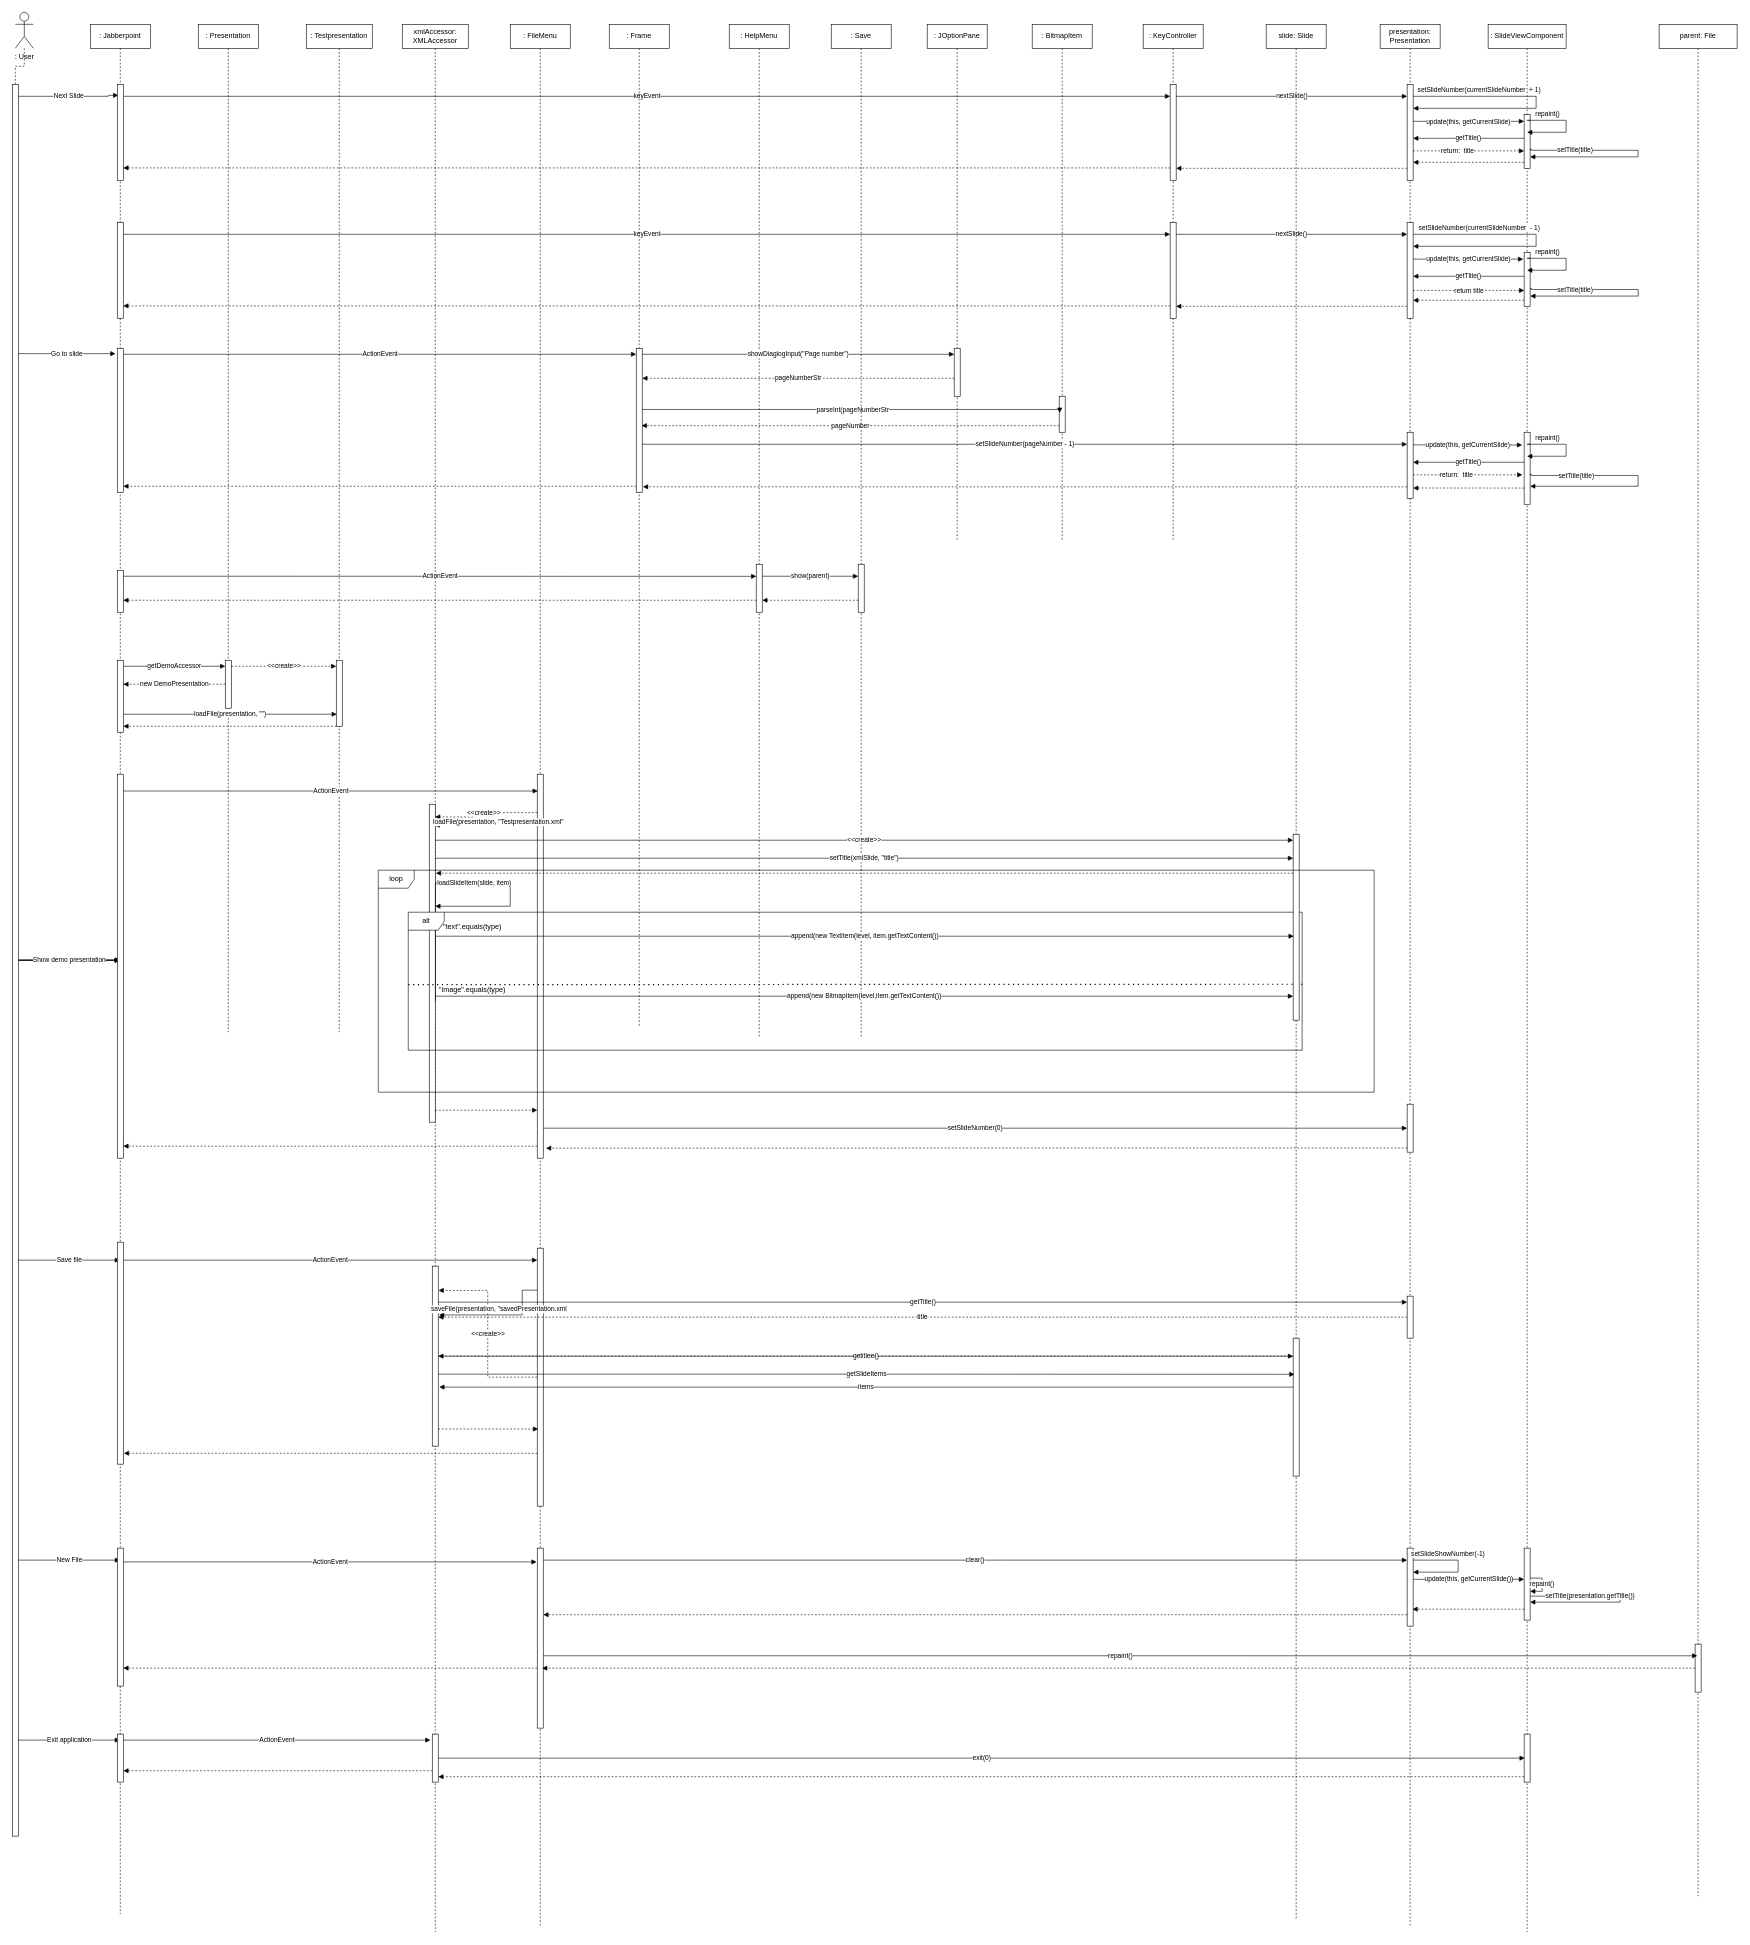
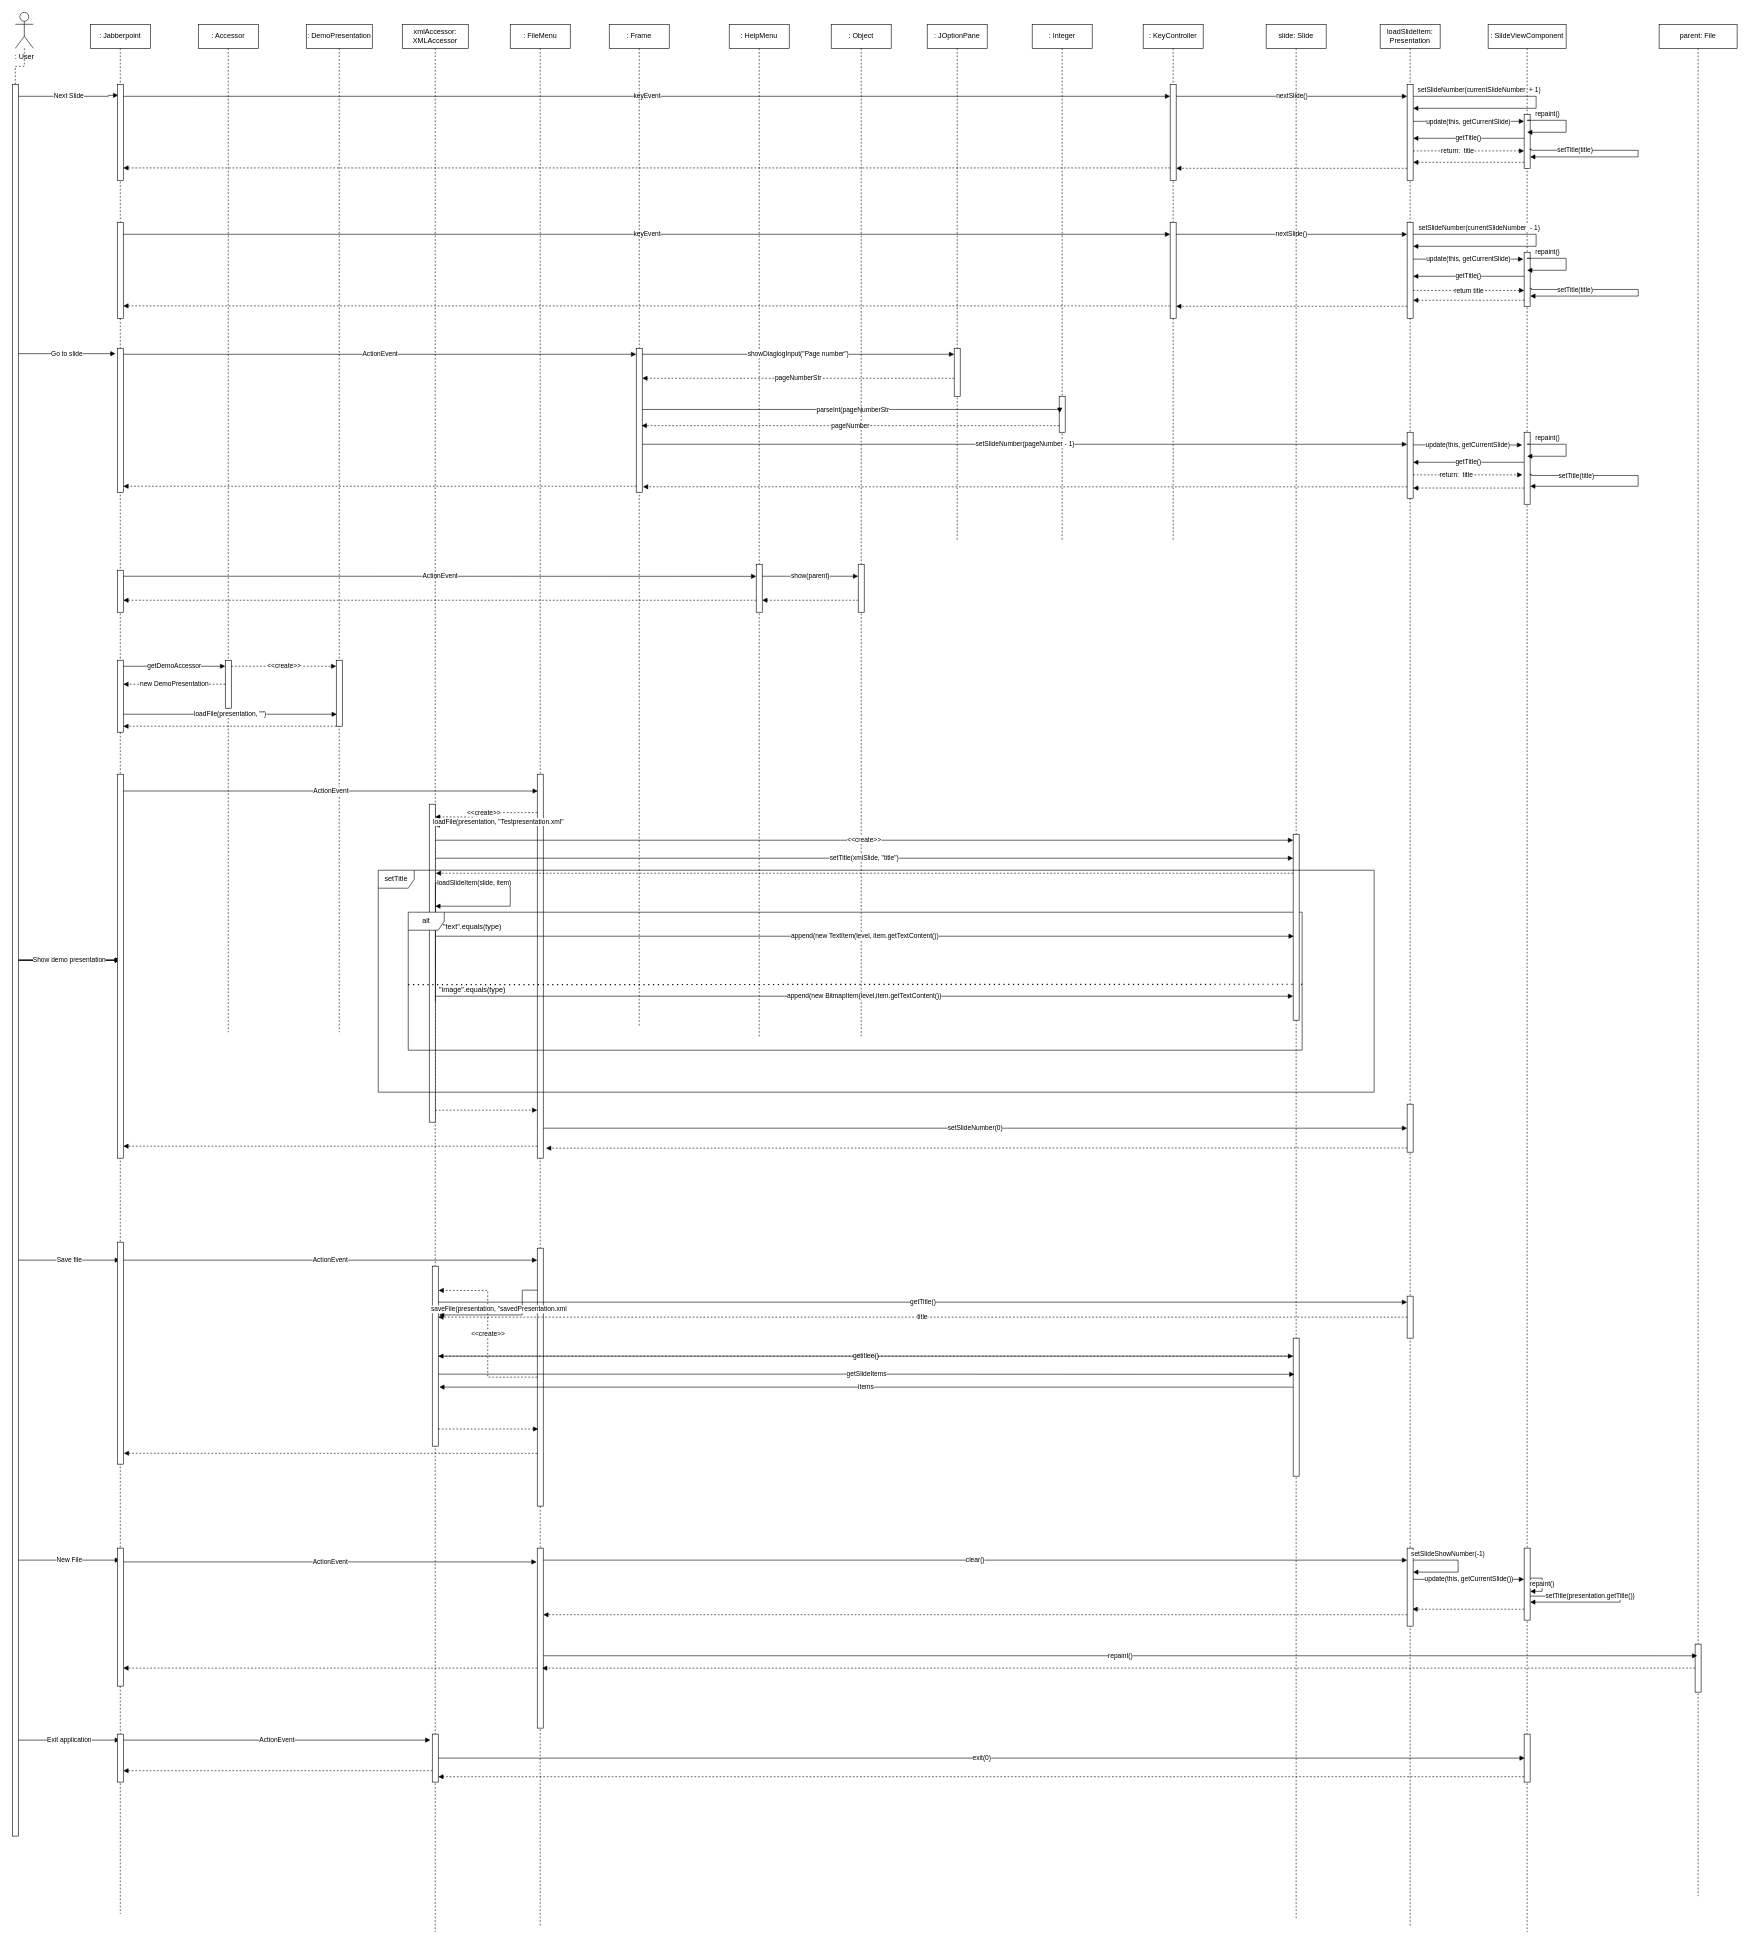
(228, 36) -> (228, 36)
(339, 36) -> (339, 36)
(861, 36) -> (861, 36)
(1062, 36) -> (1062, 36)
(1410, 36) -> (1410, 36)
(396, 879) -> (396, 879)
